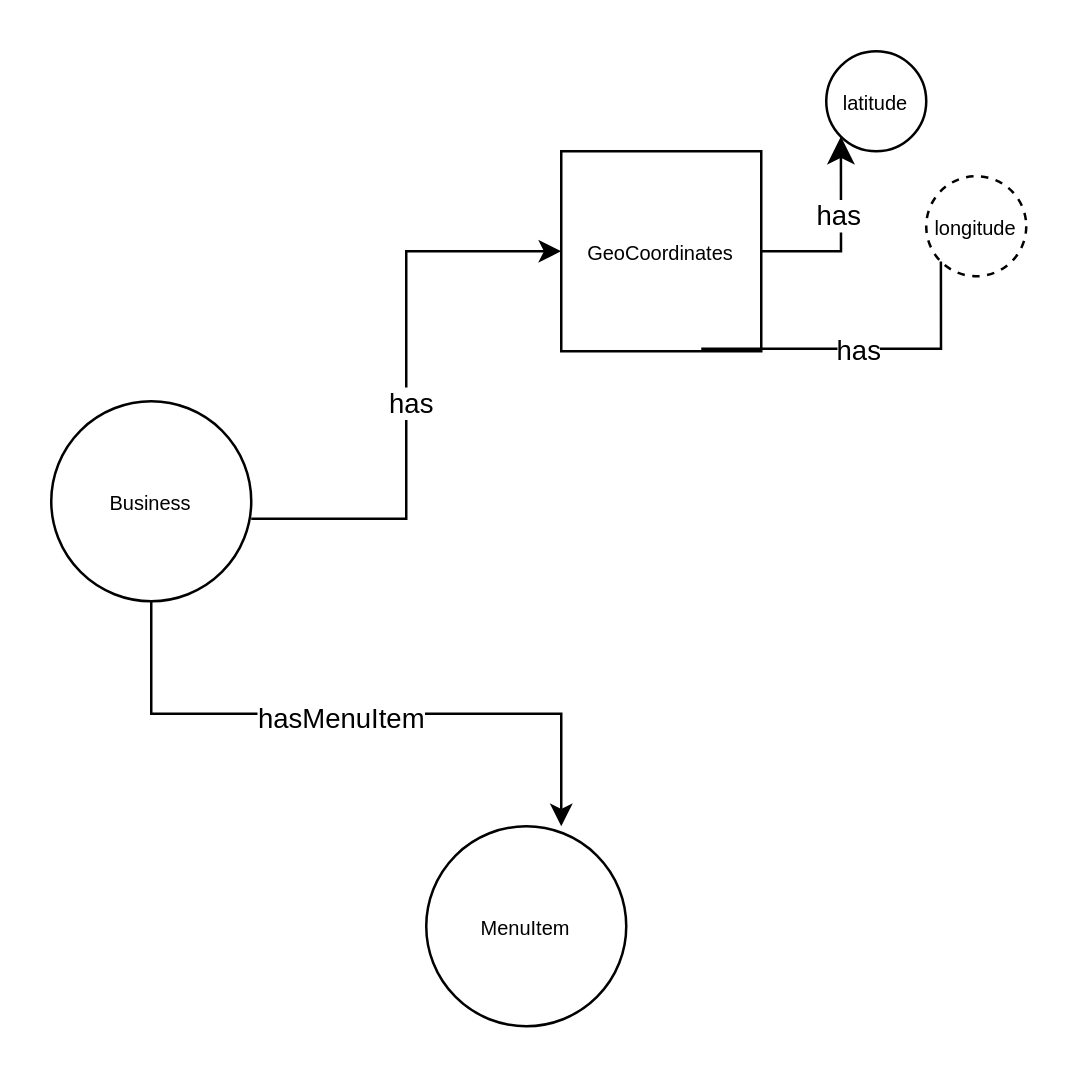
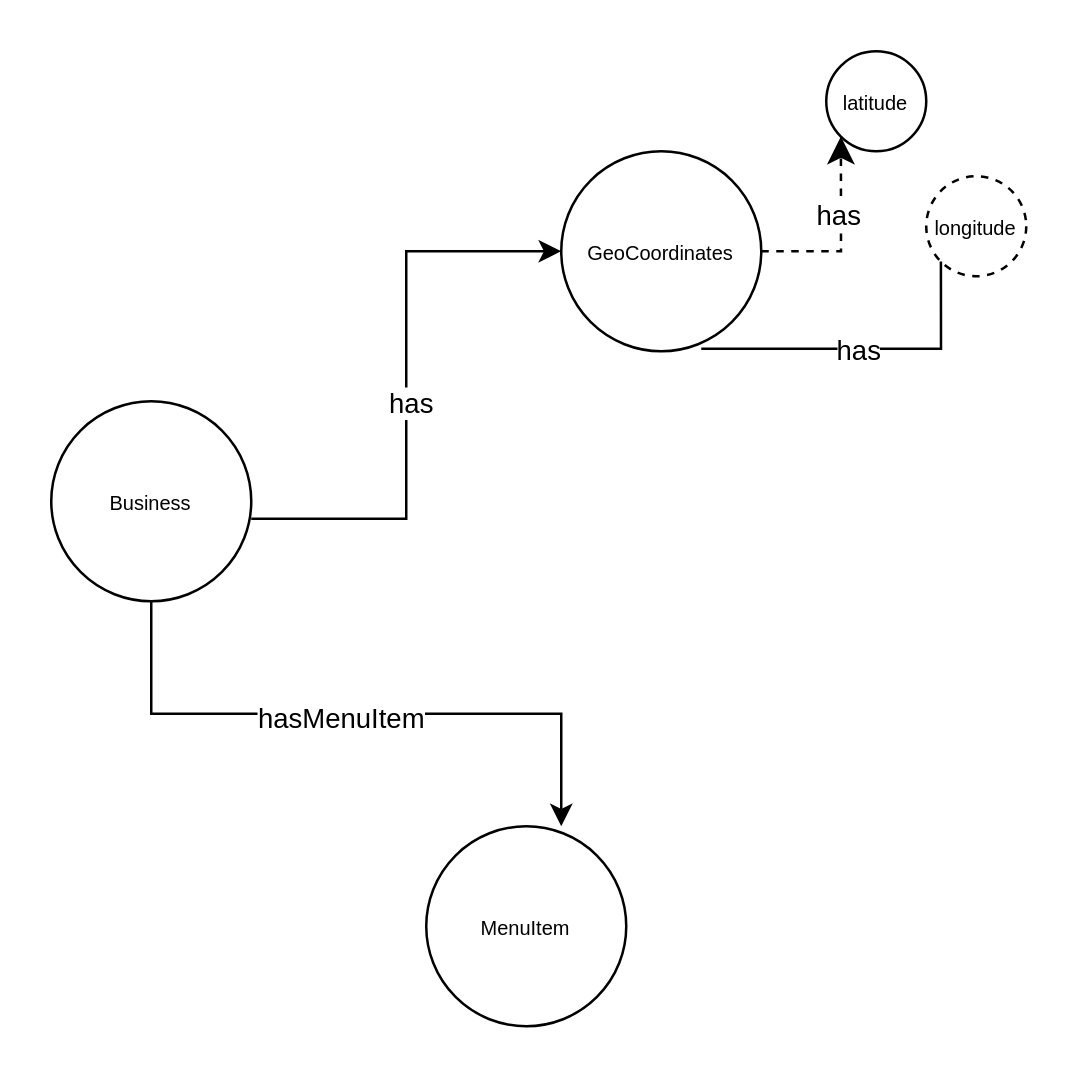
(661, 251) -> (661, 251)
(812, 251) -> (812, 251)
